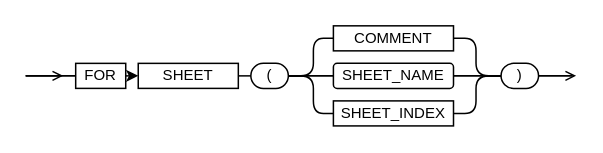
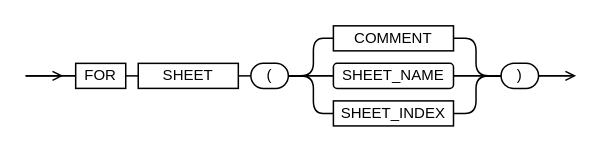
(128, 76) -> (131, 76)
